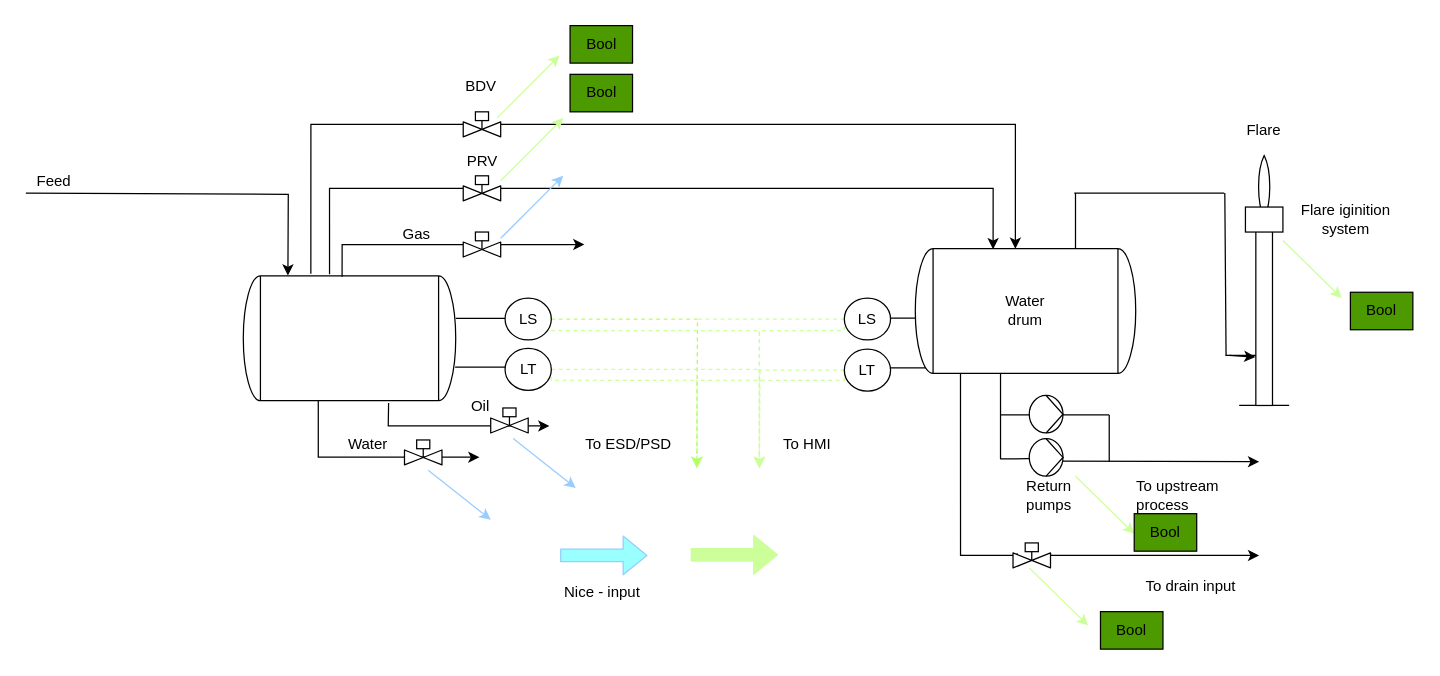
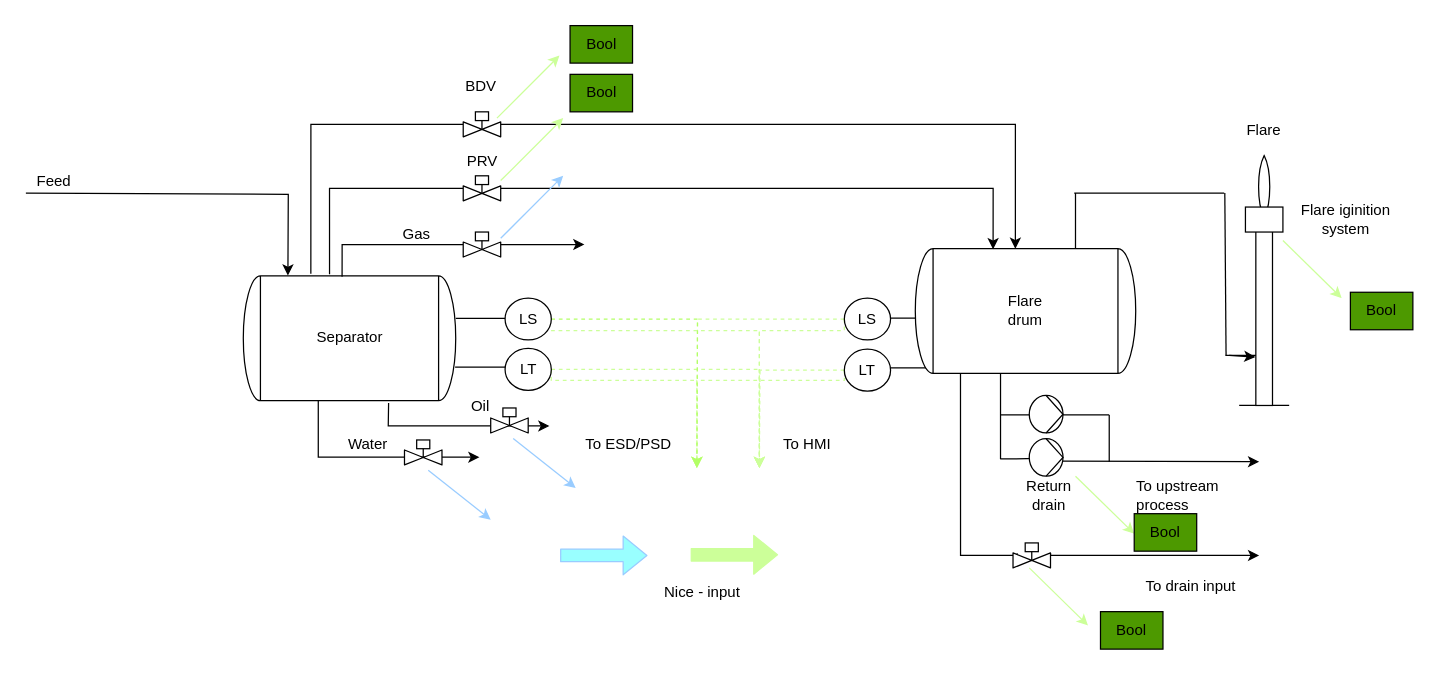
(1026, 311) -> (1026, 311)
none -> (349, 338)
(1049, 496) -> (1049, 496)
(601, 593) -> (701, 593)
